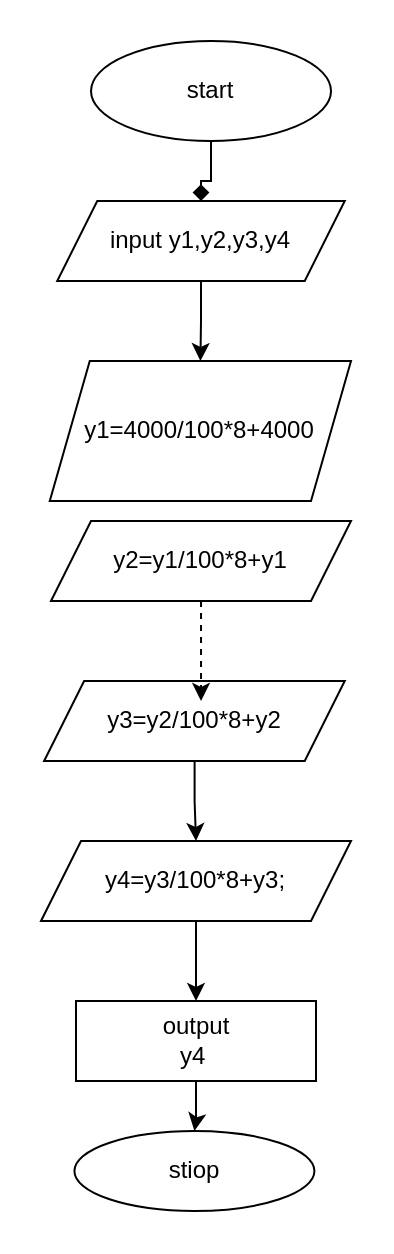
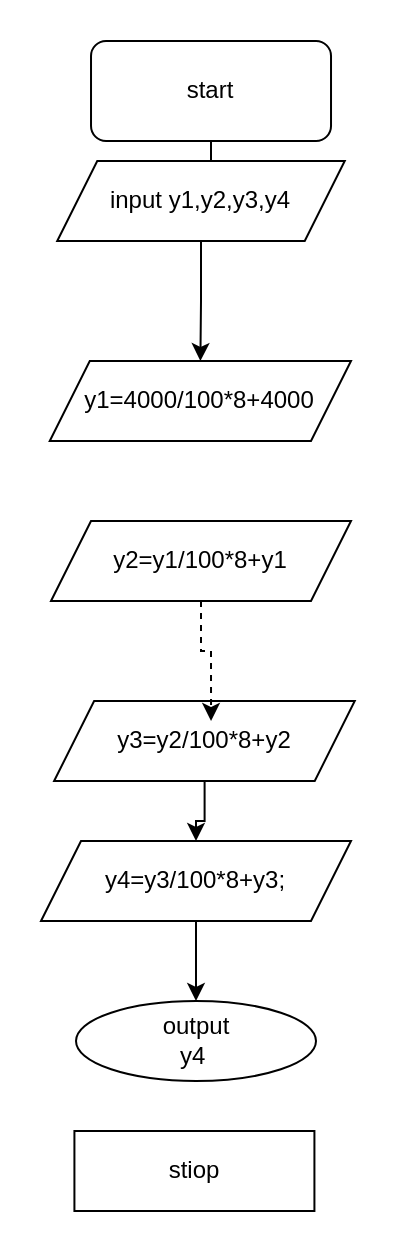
(211, 91) -> (211, 91)
(201, 241) -> (201, 201)
(200, 431) -> (200, 401)
(194, 721) -> (204, 741)
(196, 1041) -> (196, 1041)
(196, 1102) -> none
(194, 1171) -> (194, 1171)
